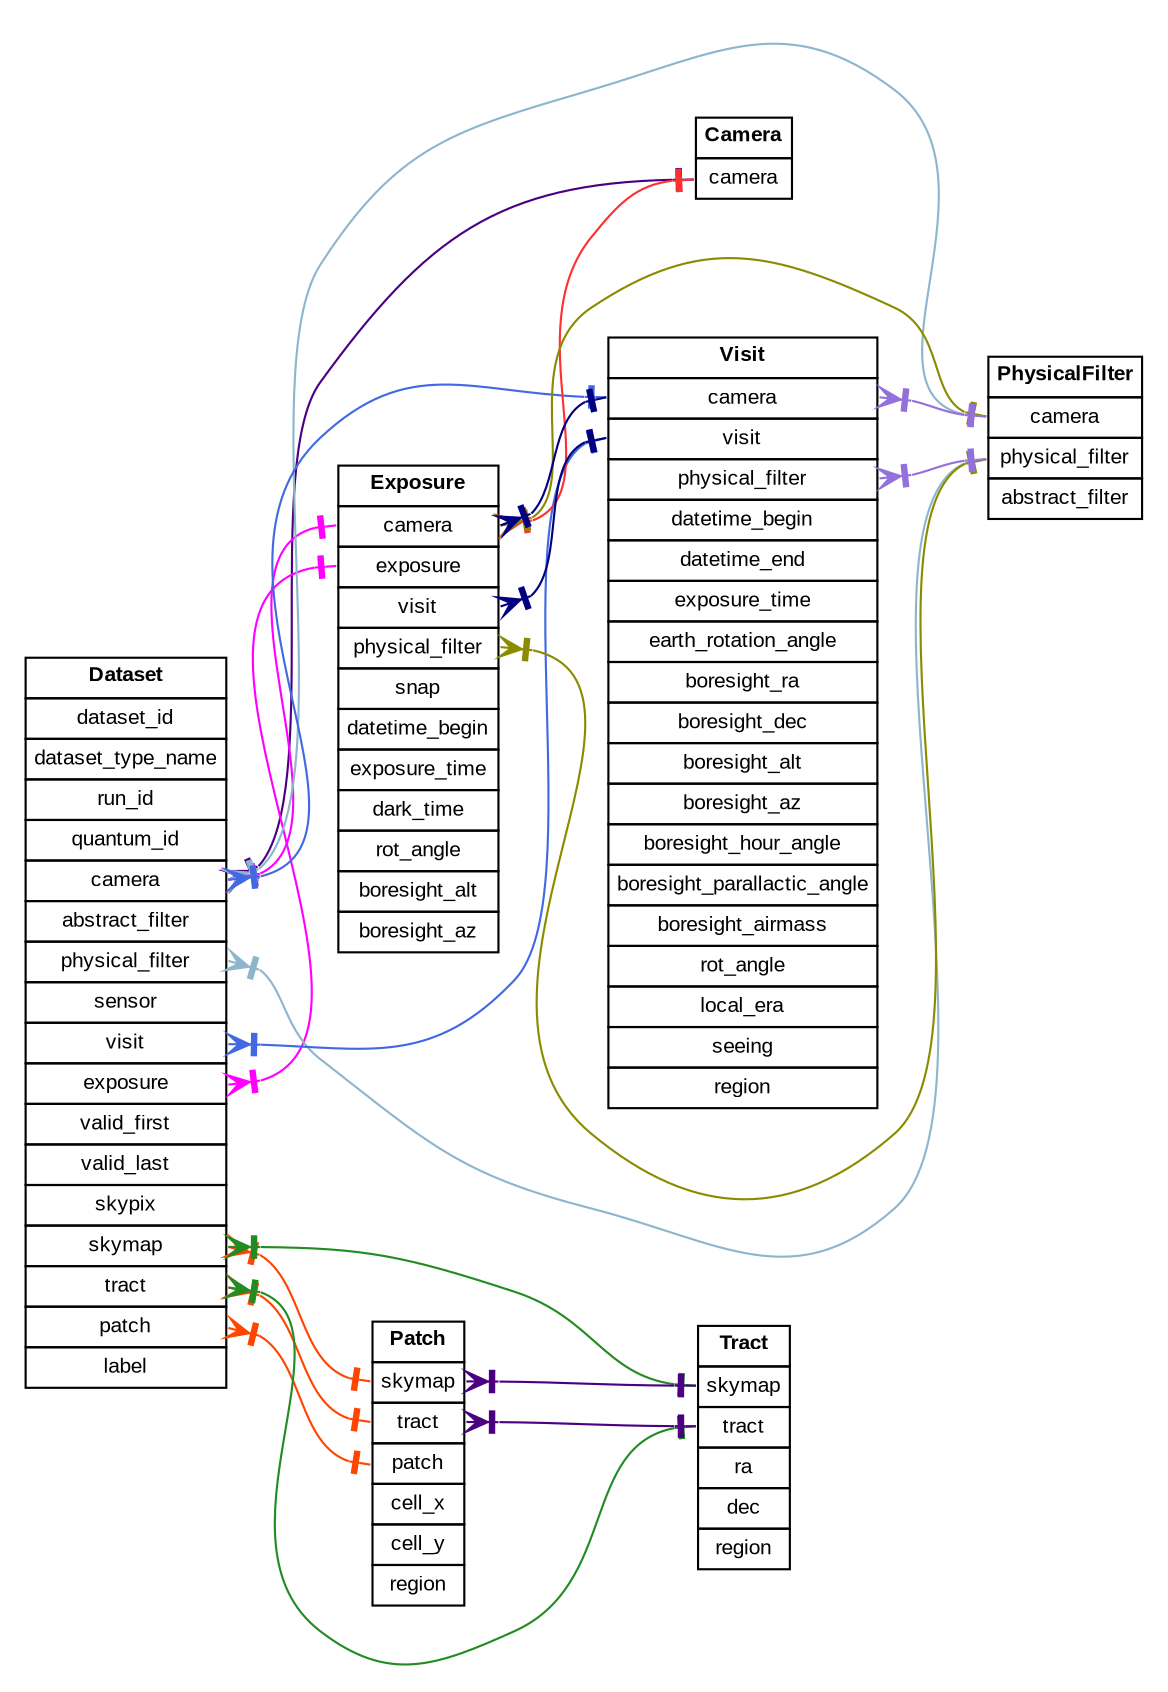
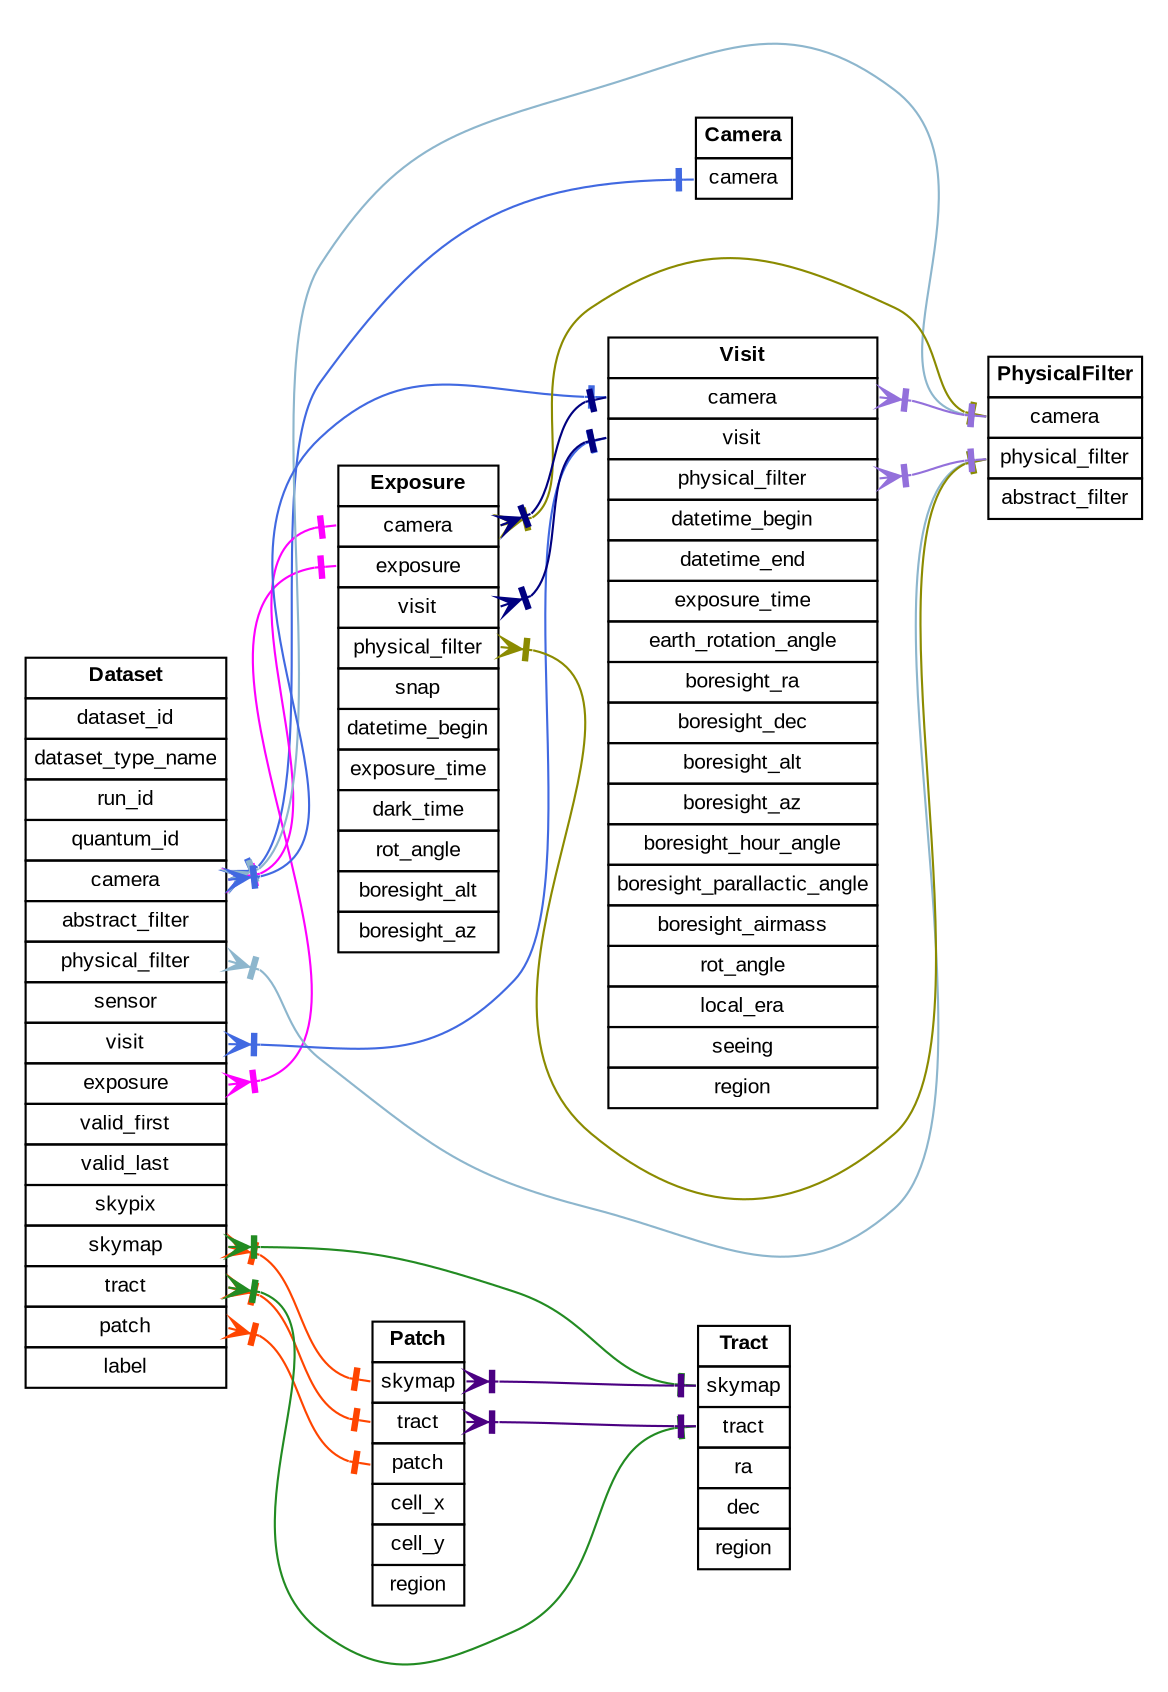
(562, 311) -> none
(308, 413) -> (308, 413)
